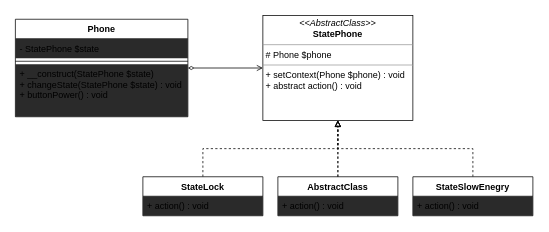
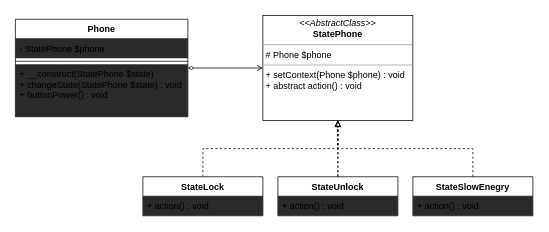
(65, 49) -> (65, 49)
(338, 187) -> (338, 187)
